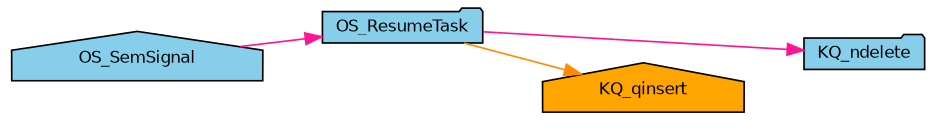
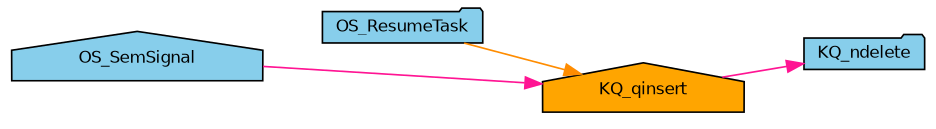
(635, 41) -> (755, 72)
(273, 43) -> (394, 75)
